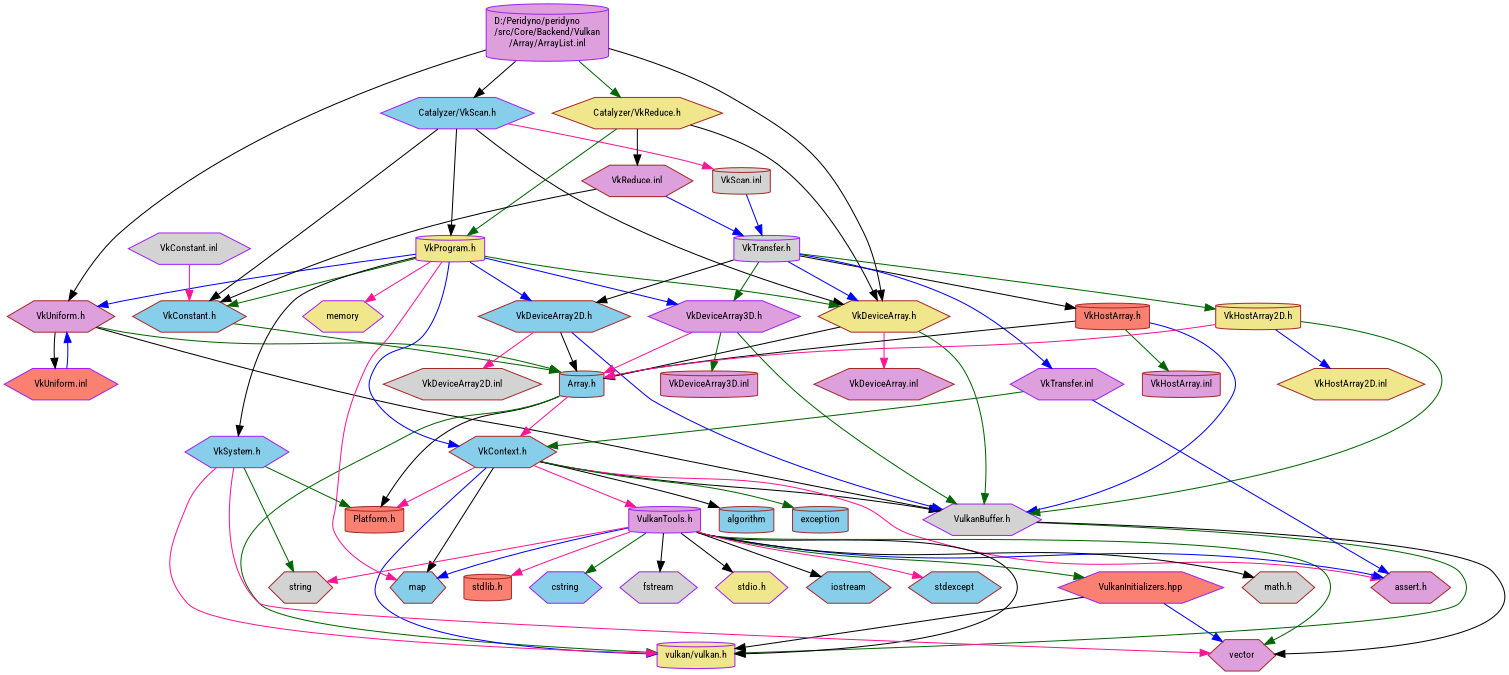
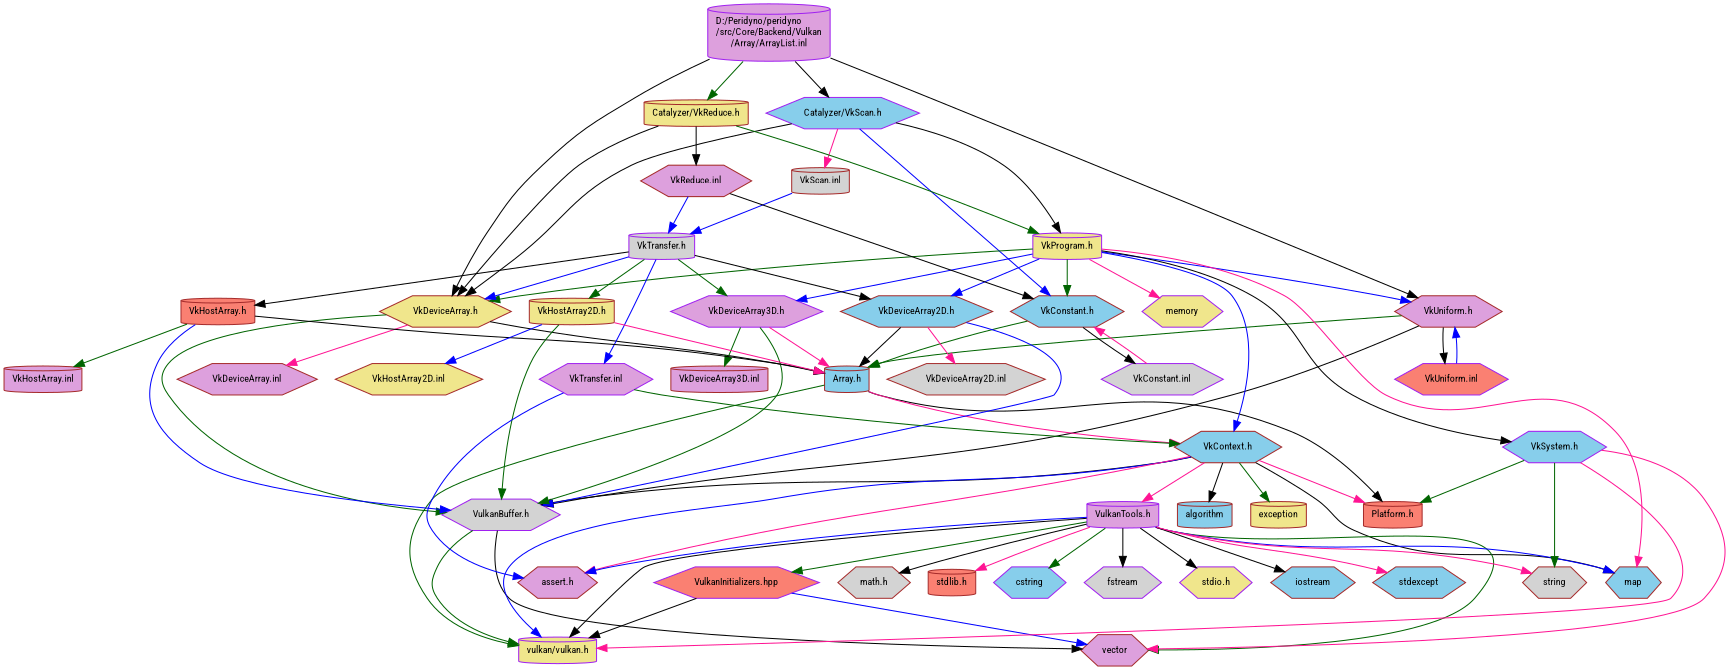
(637, 113) -> (696, 113)
(329, 212) -> (951, 209)
none -> (1107, 344)
(820, 520) -> (1279, 515)
